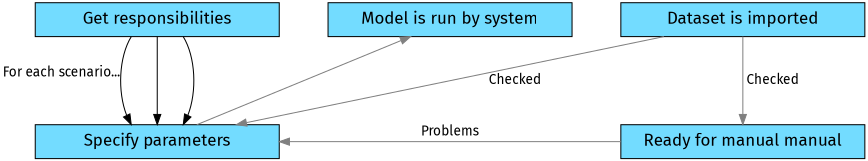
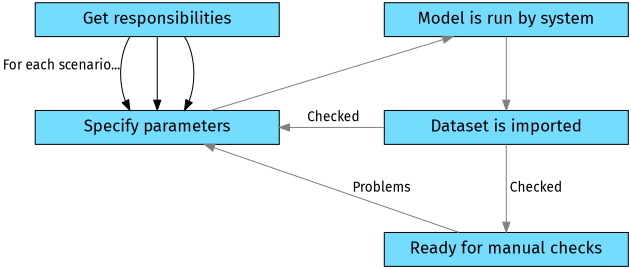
none -> (506, 68)
(743, 142) -> (506, 249)
